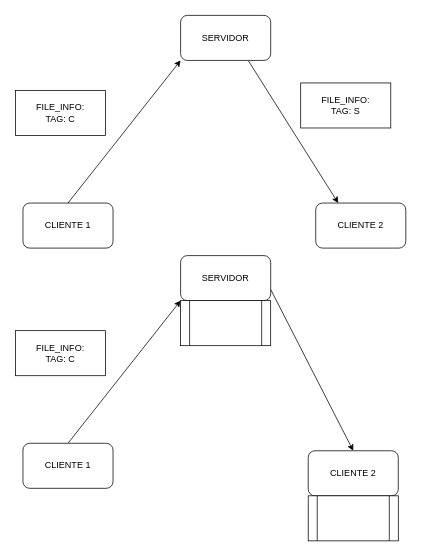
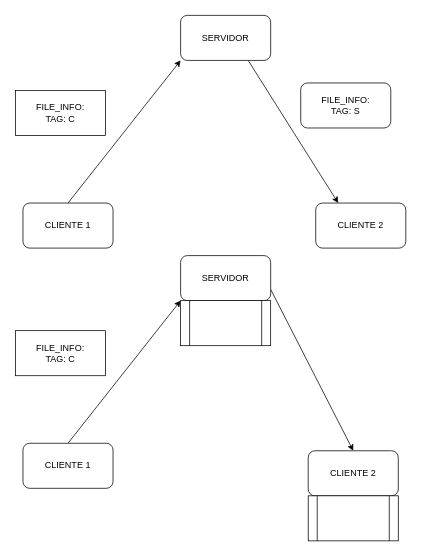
(345, 105) -> (345, 105)
